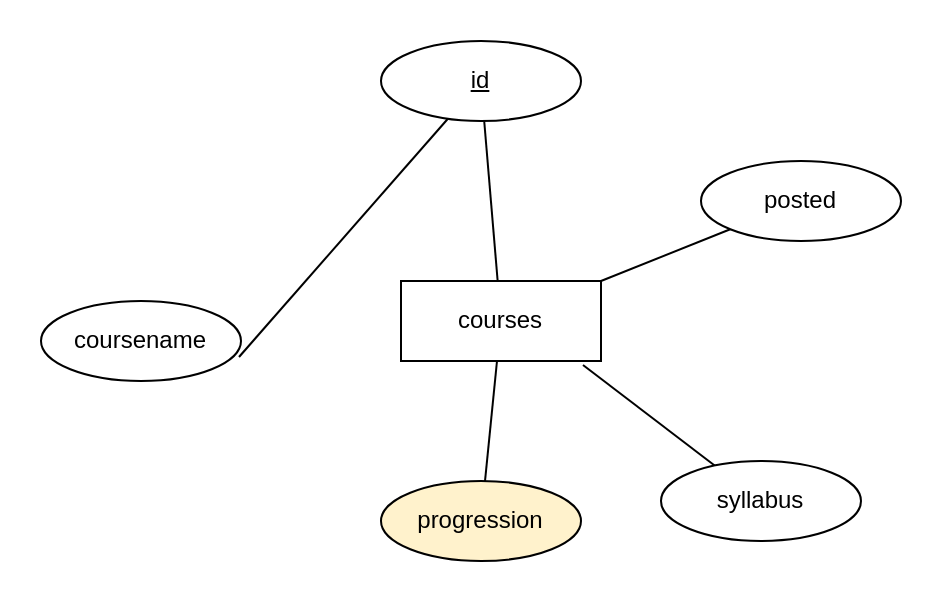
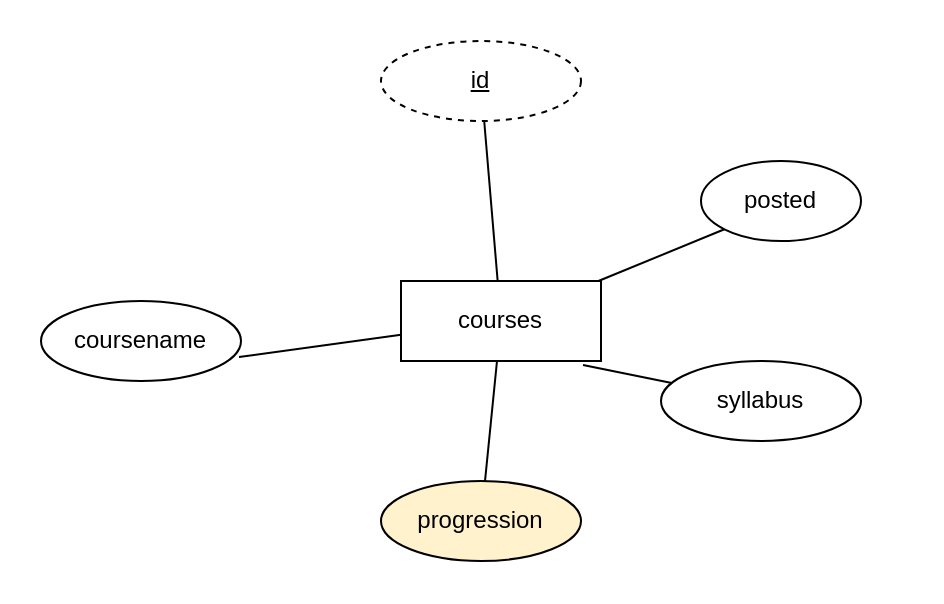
(481, 81) -> (481, 81)
(801, 201) -> (781, 201)
(343, 238) -> (320, 346)
(761, 501) -> (761, 401)
